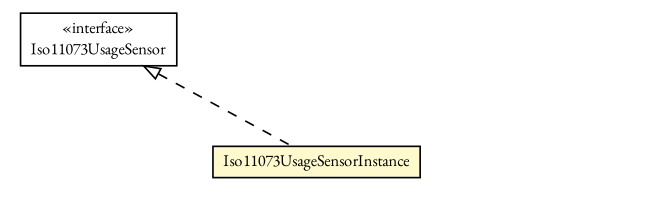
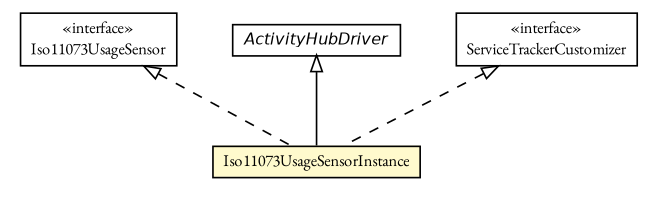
none -> (317, 39)
none -> (547, 39)
